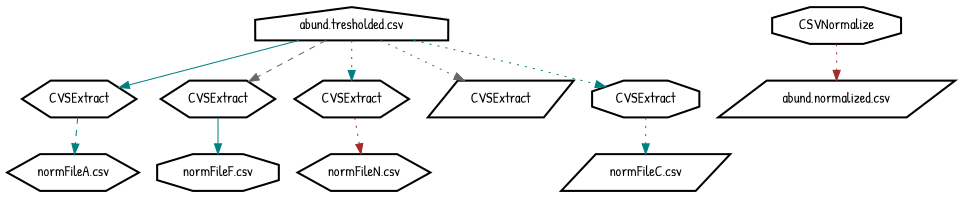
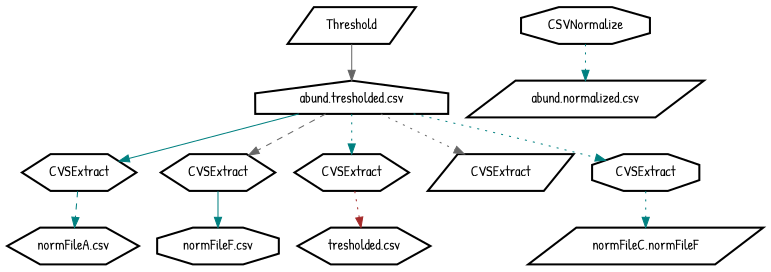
none -> (352, 26)
(837, 57) -> (585, 57)
(364, 173) -> (364, 246)
(646, 173) -> (646, 246)
